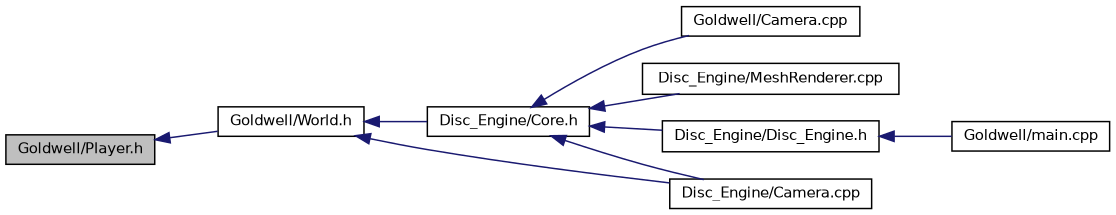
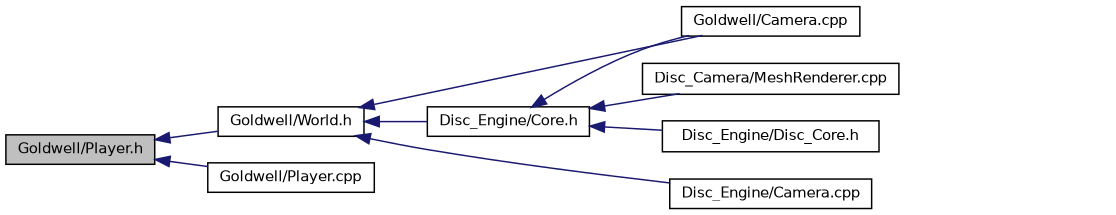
none -> (538, 70)
(771, 79) -> (771, 79)
(771, 136) -> (771, 136)
(1031, 136) -> none
(634, 162) -> none
none -> (291, 178)
